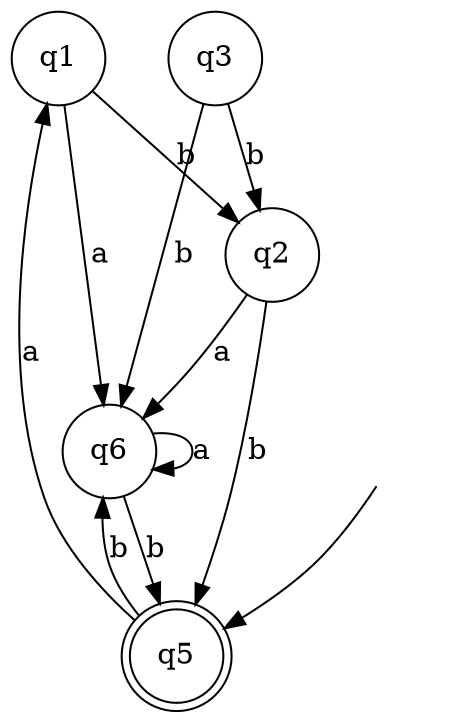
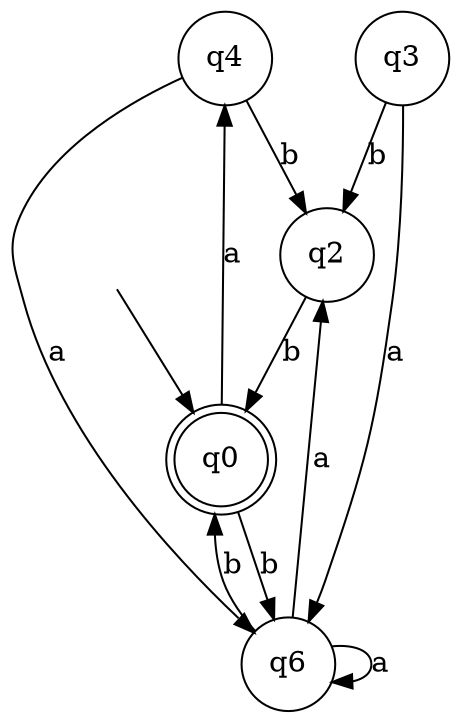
(59, 59) -> (225, 59)
(185, 255) -> (395, 353)
(205, 351) -> (307, 470)
(177, 656) -> (221, 460)
